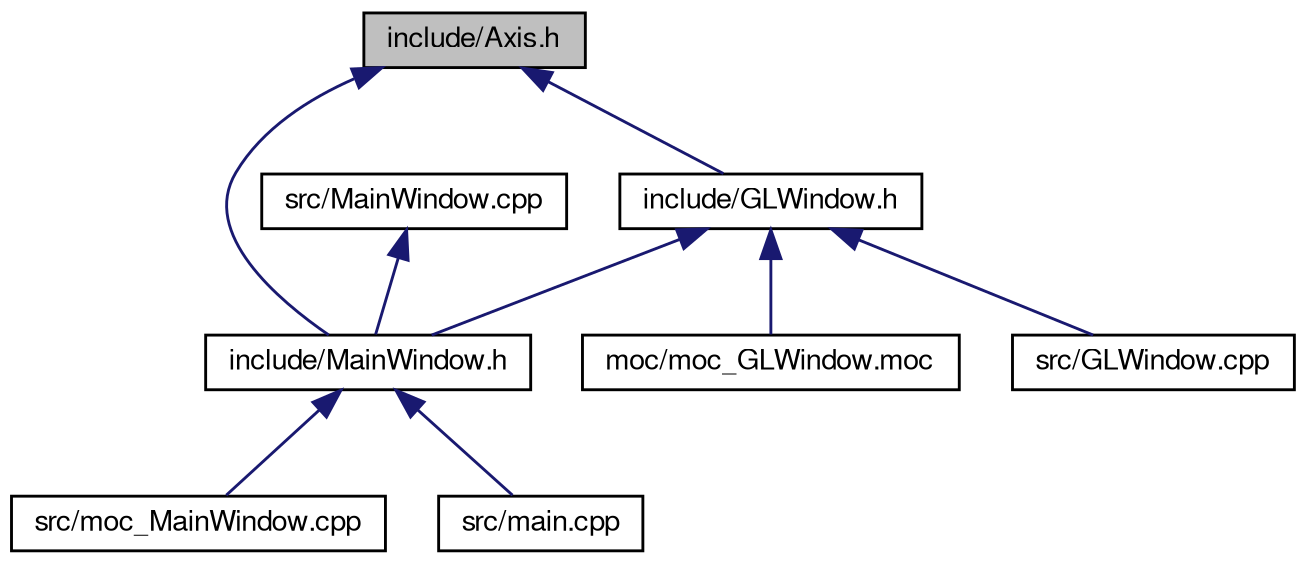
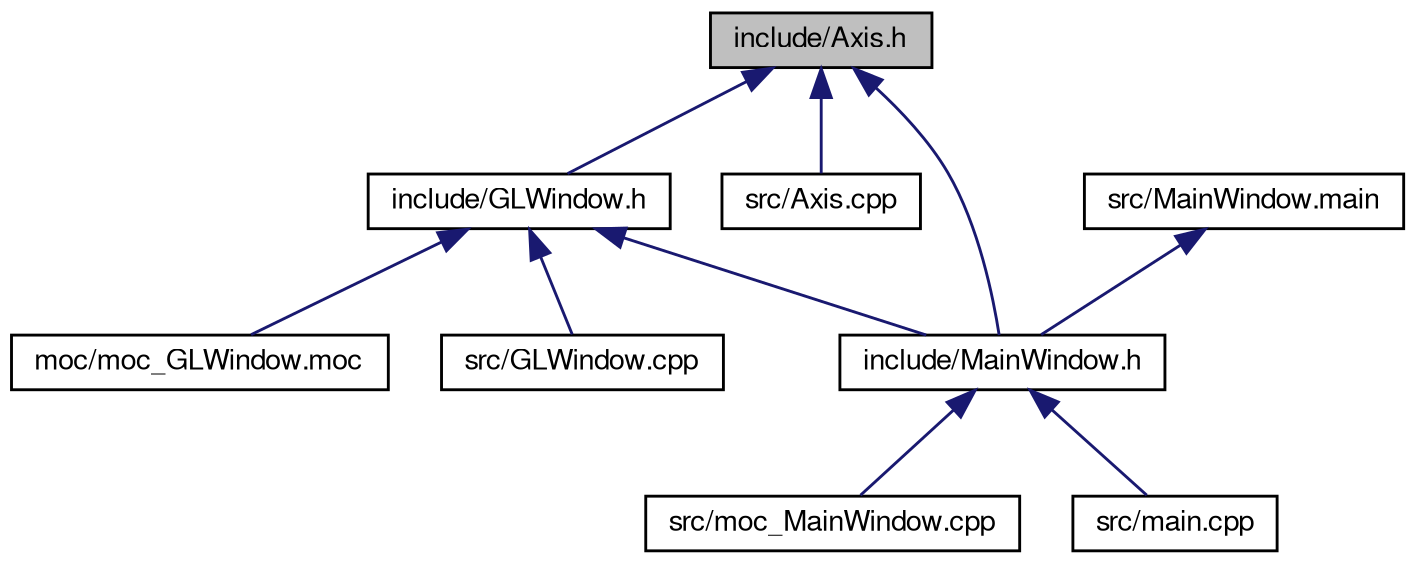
(414, 201) -> (1244, 201)
none -> (821, 201)
